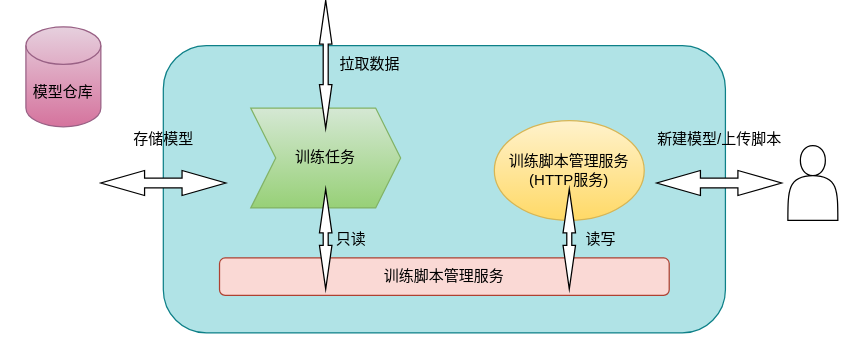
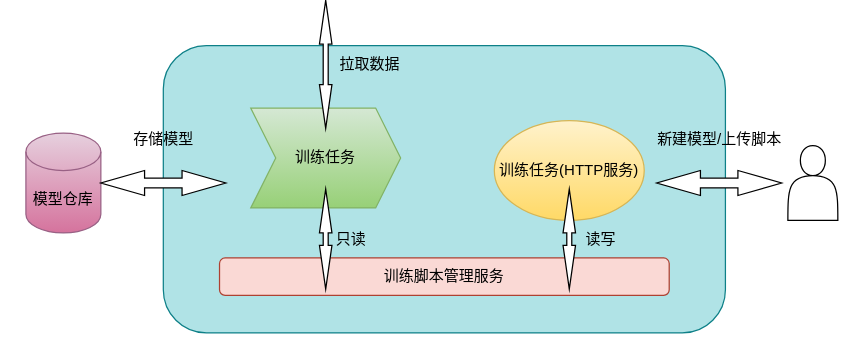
(63, 77) -> (63, 183)
(569, 171) -> (569, 171)
